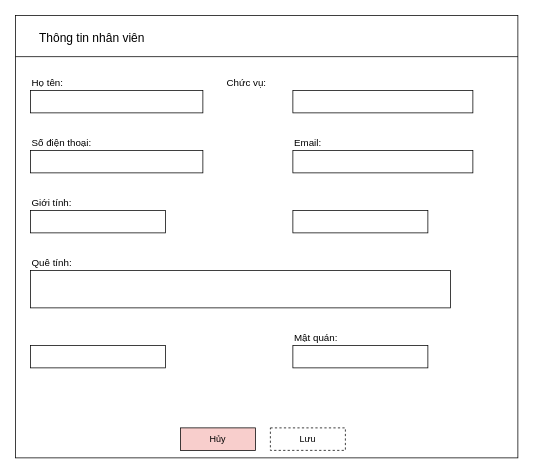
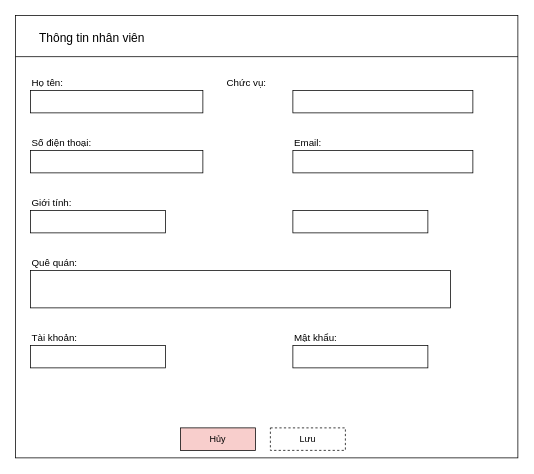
(52, 263) -> (52, 263)
none -> (60, 338)
(315, 338) -> (315, 338)
